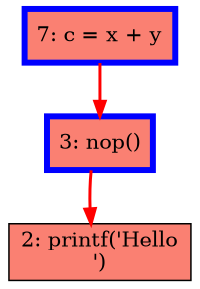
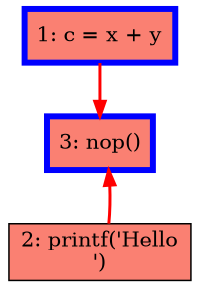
(100, 36) -> (100, 36)
(90, 189) -> (110, 205)
